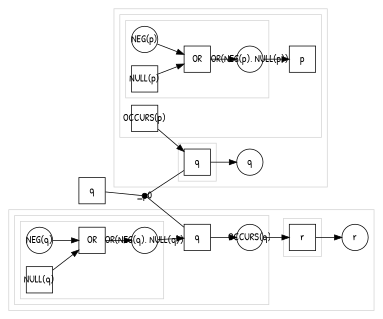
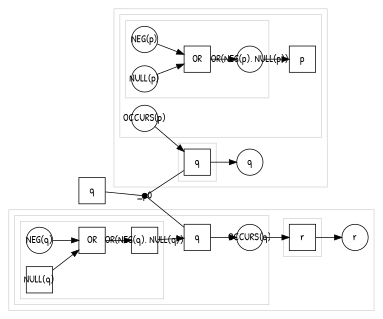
(145, 79) -> (145, 79)
(145, 118) -> (145, 118)
(145, 240) -> (145, 240)
